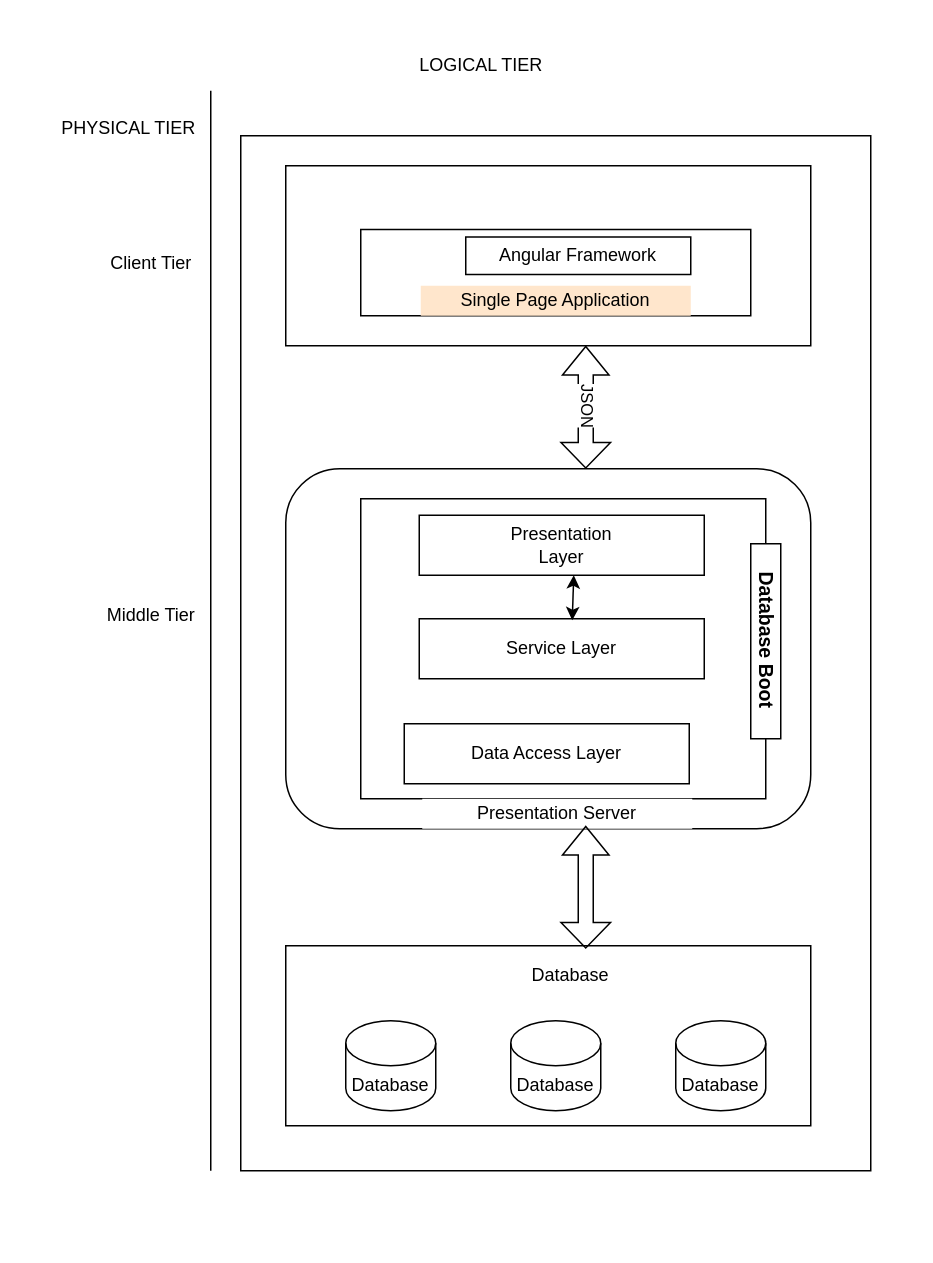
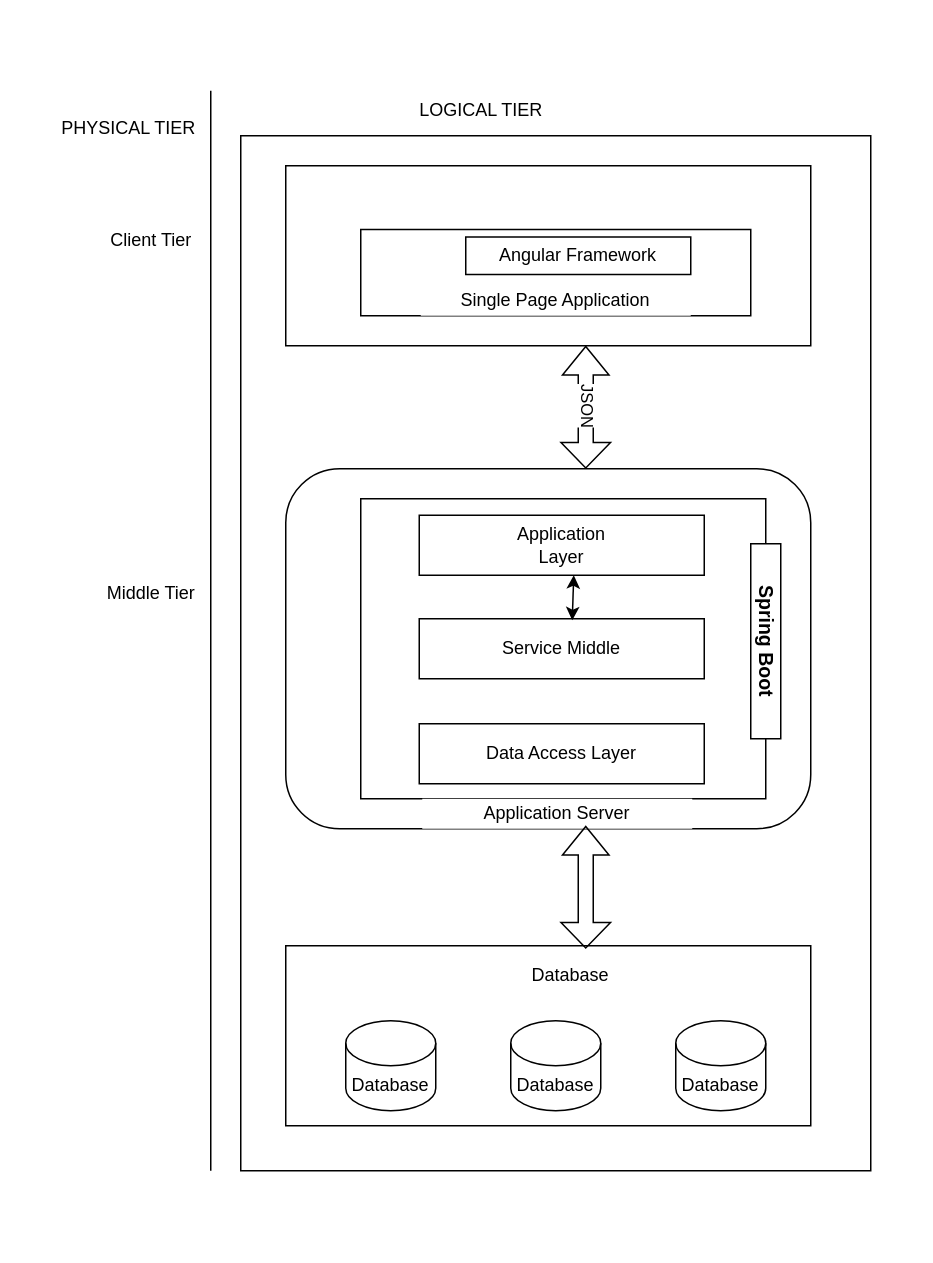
(481, 65) -> (481, 110)
(151, 263) -> (151, 241)
(556, 301) -> (556, 301)
(562, 545) -> (562, 545)
(767, 547) -> (767, 547)
(151, 616) -> (151, 593)
(562, 649) -> (562, 649)
(547, 754) -> (562, 754)
(557, 814) -> (557, 814)
